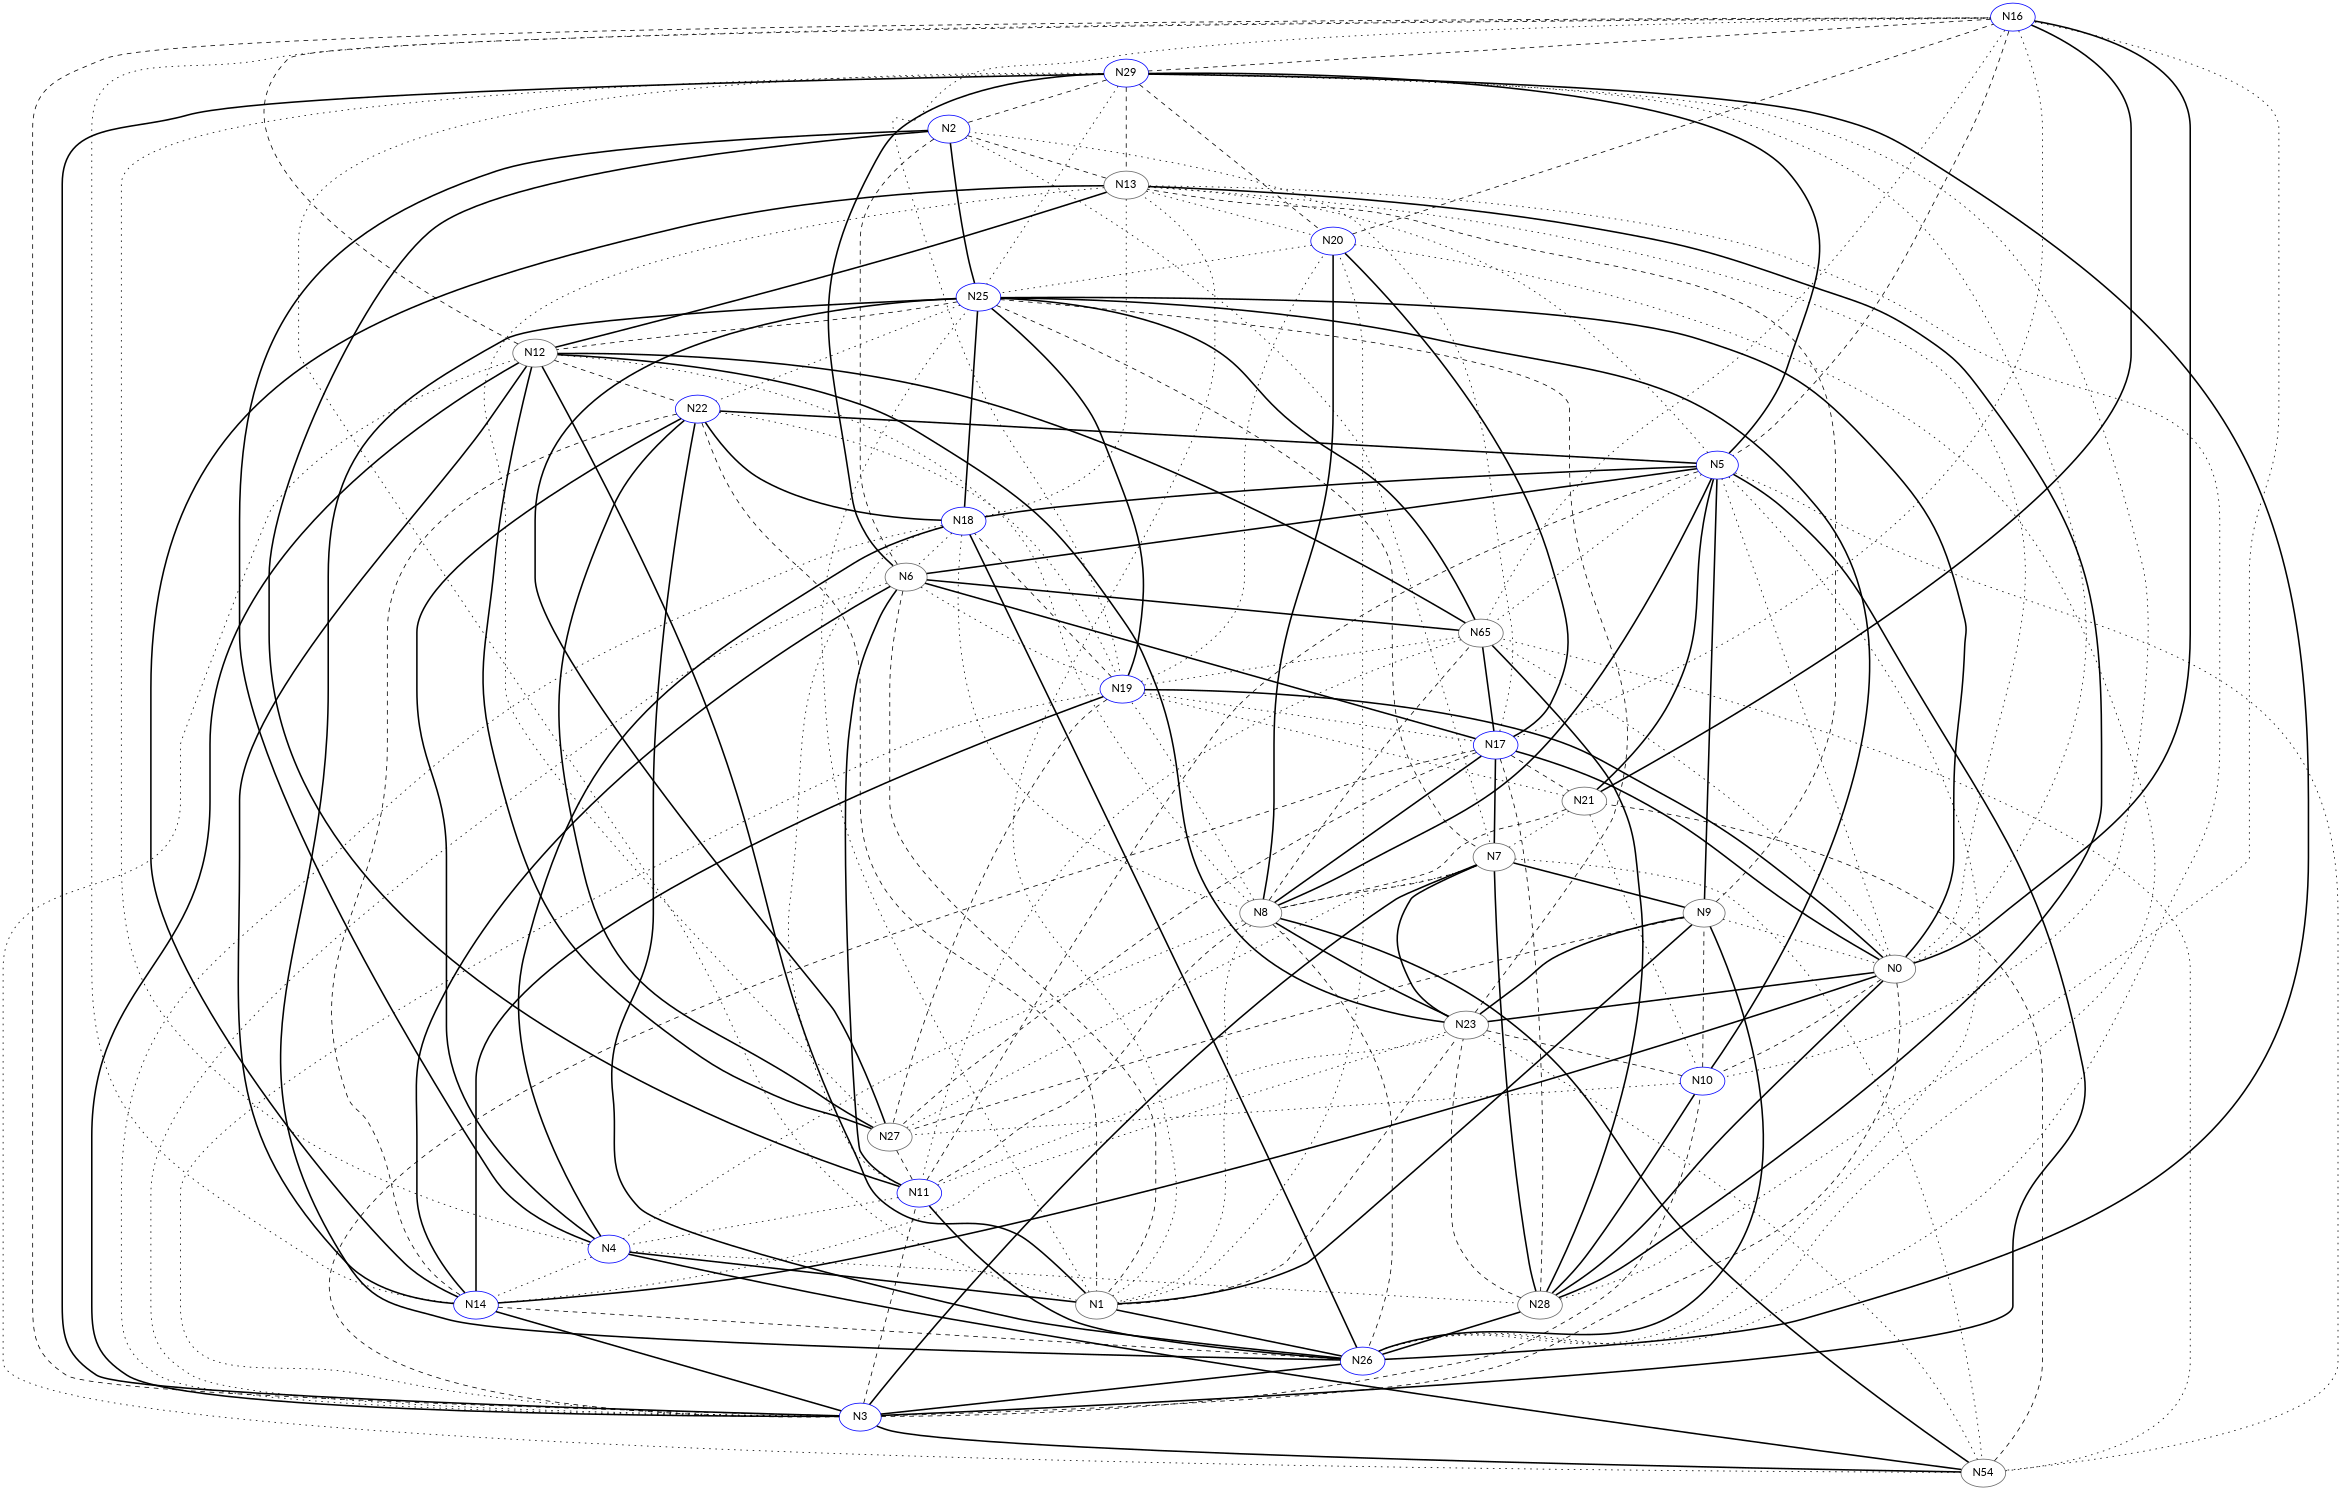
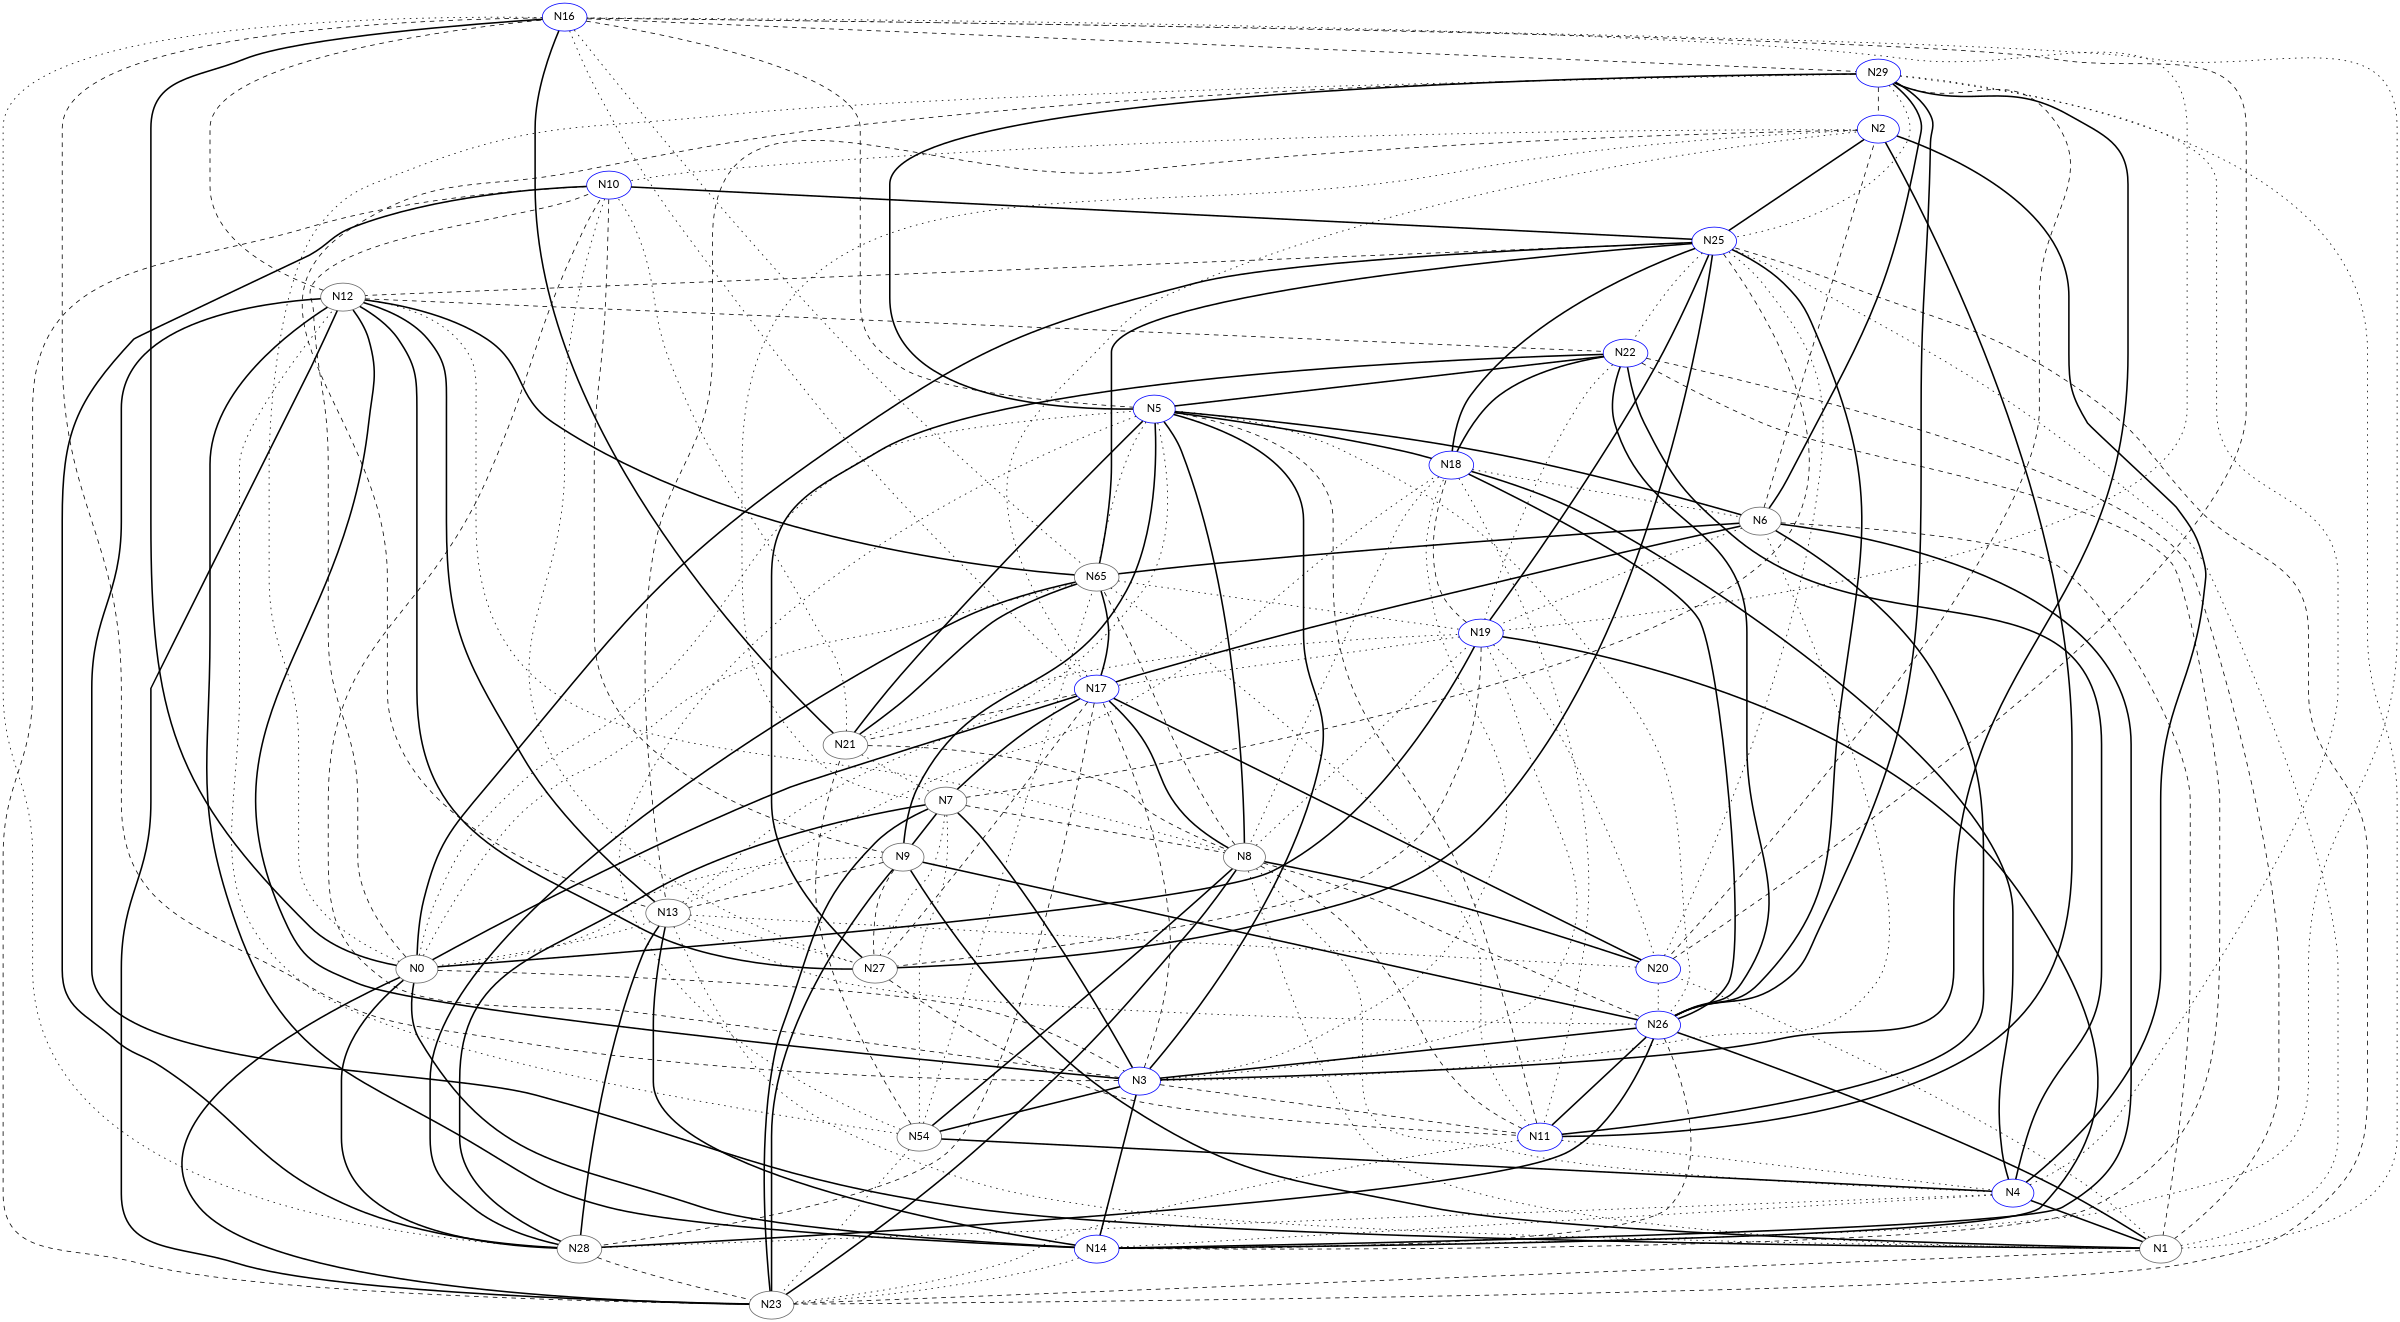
(2064, 335) -> (1243, 140)
none -> (961, 648)
